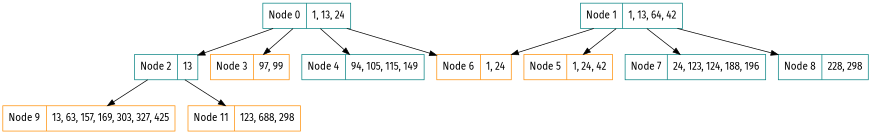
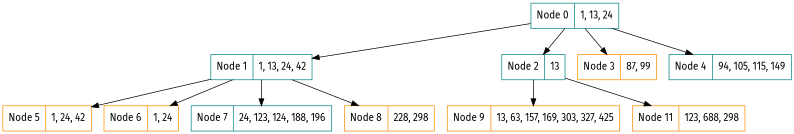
(653, 15) -> (283, 67)
(388, 41) -> (425, 40)
(271, 67) -> (638, 67)
(823, 67) -> (389, 118)
